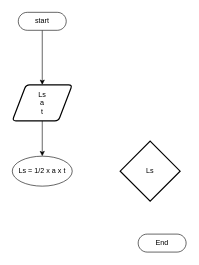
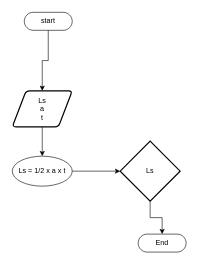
(42, 21) -> (48, 21)
(42, 103) -> (42, 109)
none -> (114, 171)
none -> (155, 218)
